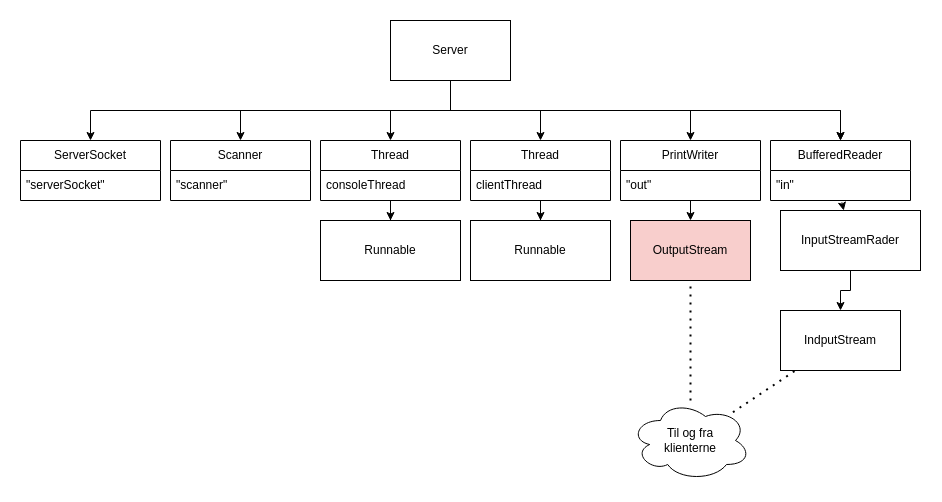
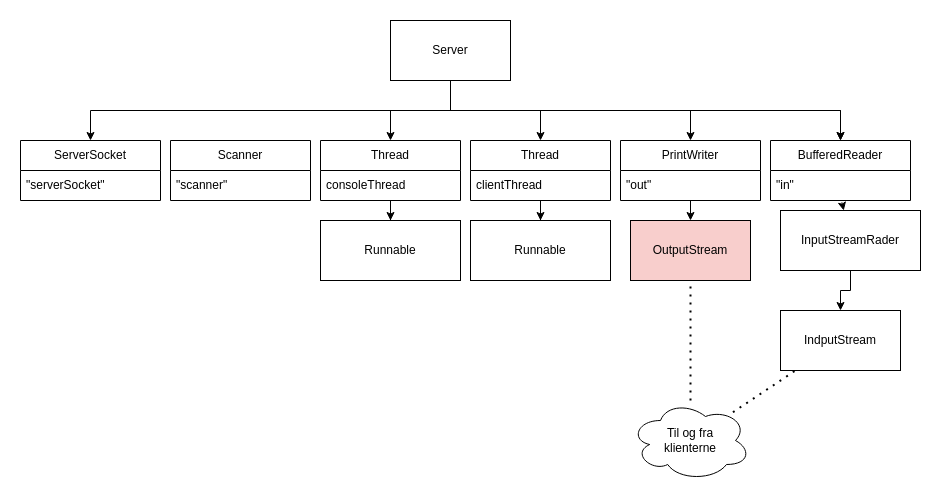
(241, 123) -> none
